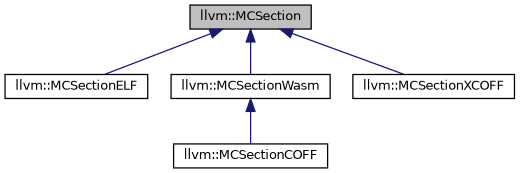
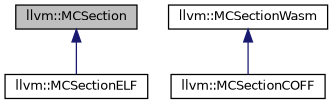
(251, 58) -> none
(434, 86) -> none
